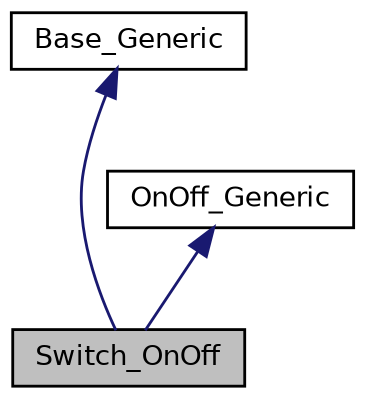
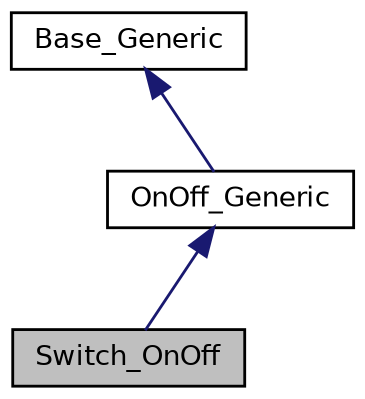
(82, 214) -> (188, 133)
